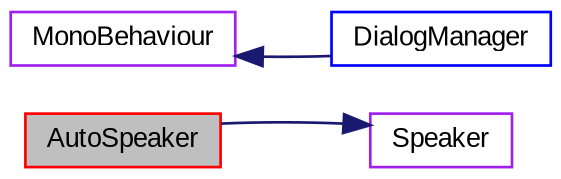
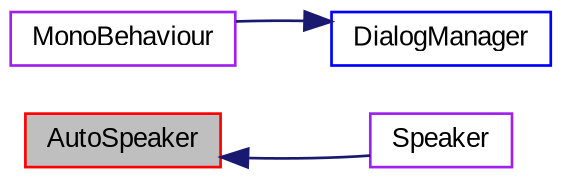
(297, 57) -> (270, 21)
(282, 122) -> (310, 158)
